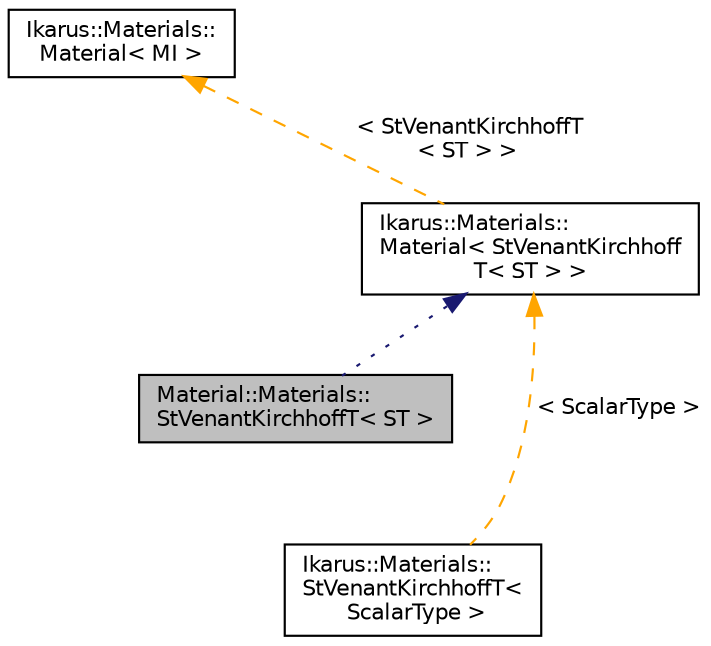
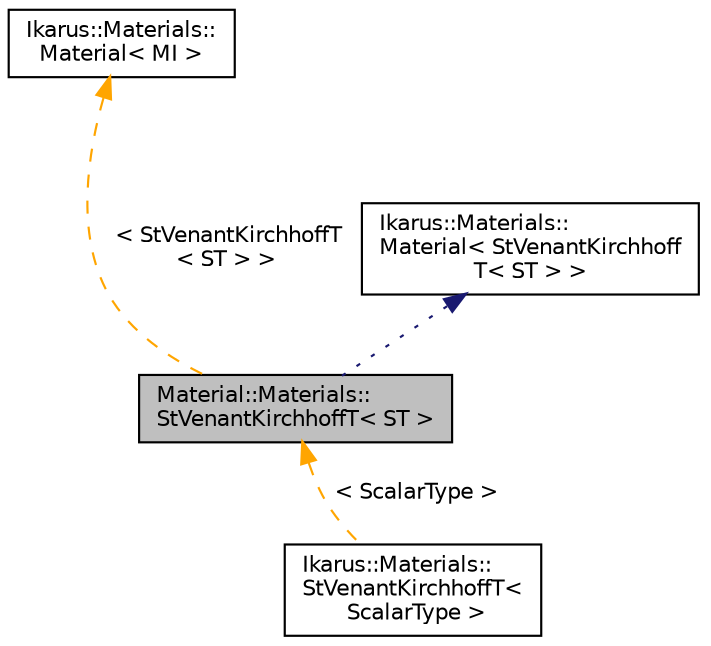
(324, 145) -> (95, 261)
(523, 437) -> (330, 507)
